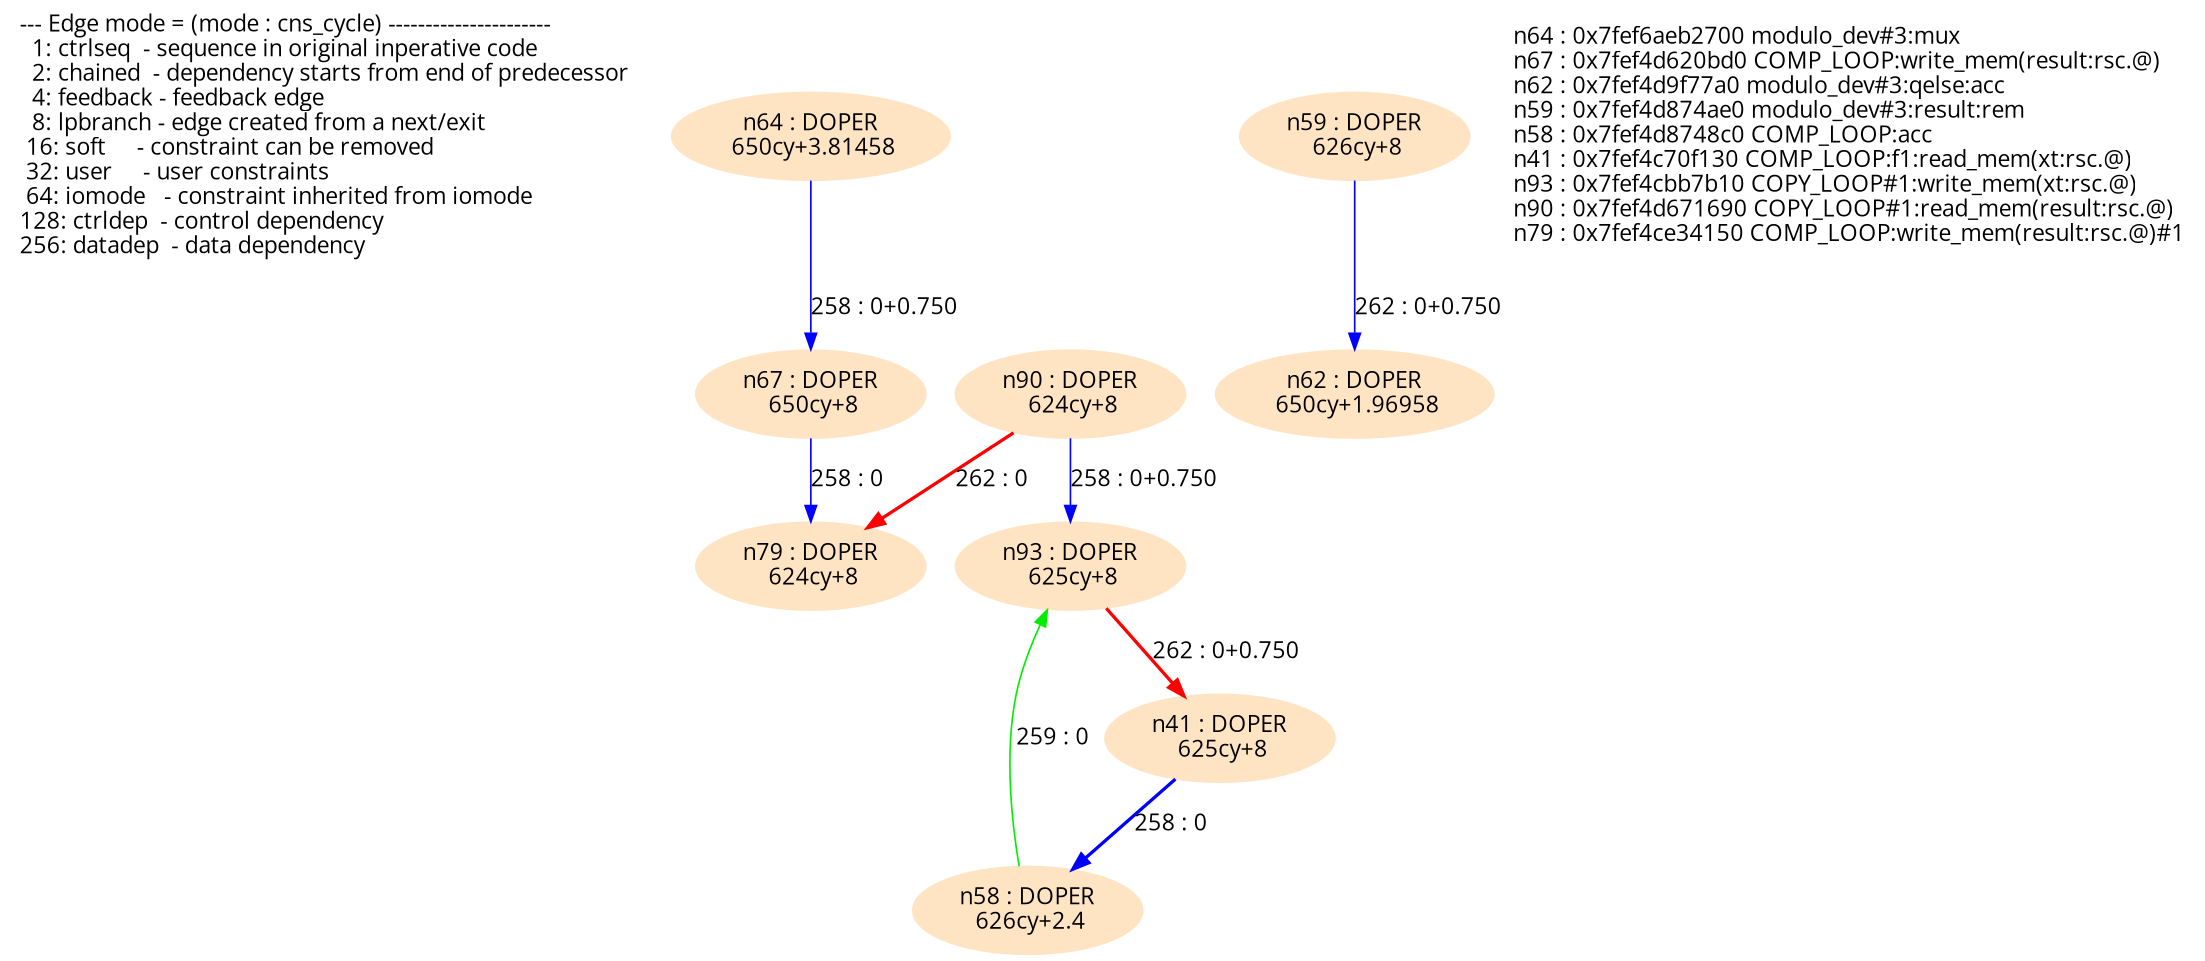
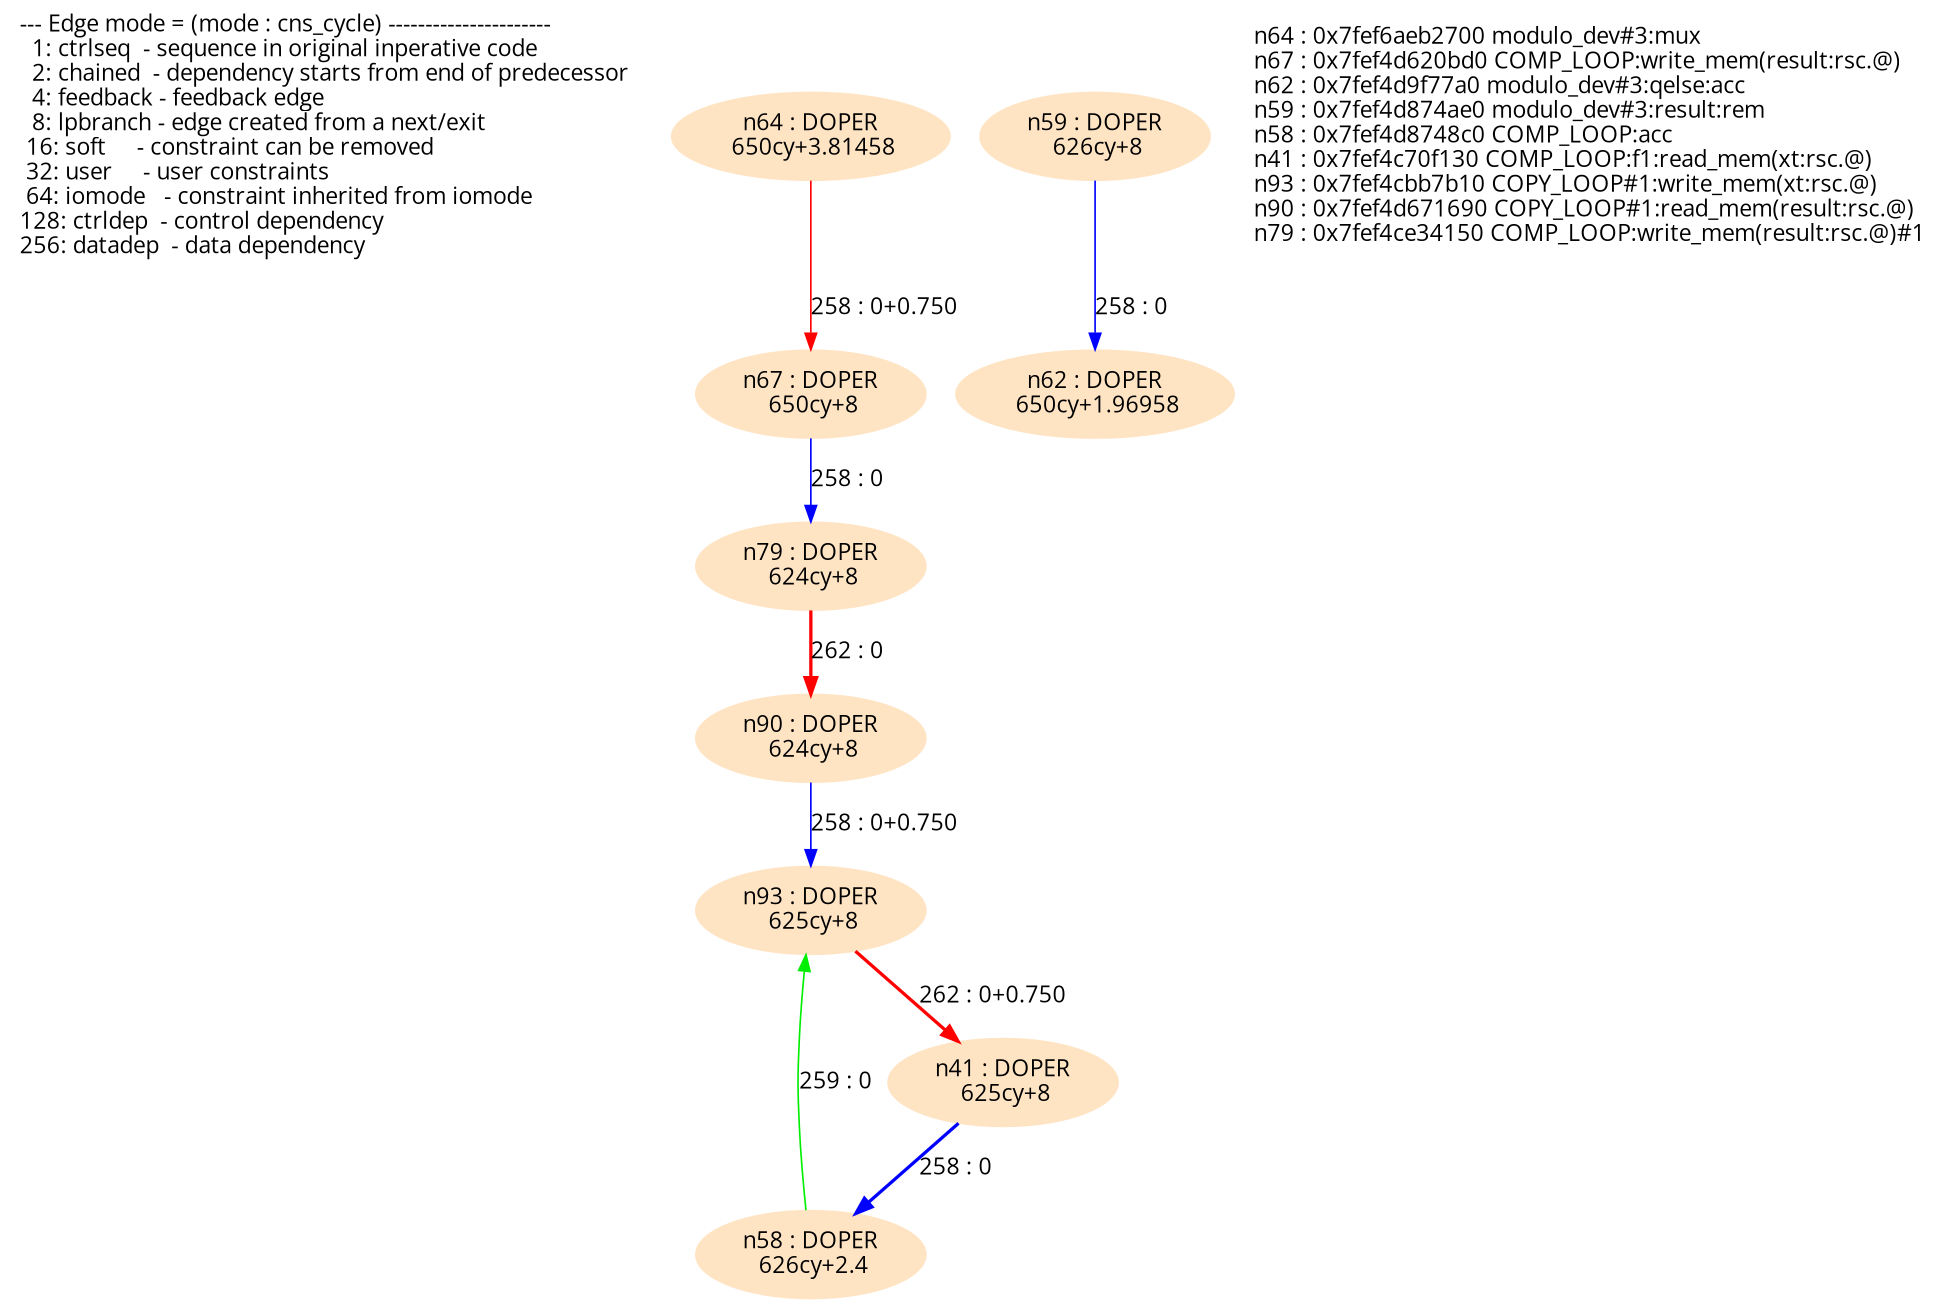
(811, 257) -> (811, 257)
(1429, 308) -> (1132, 308)
(948, 476) -> (811, 644)
